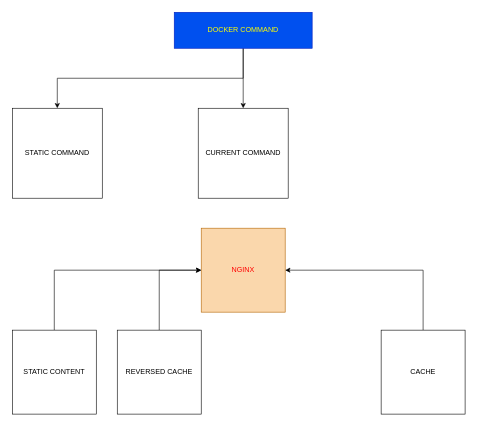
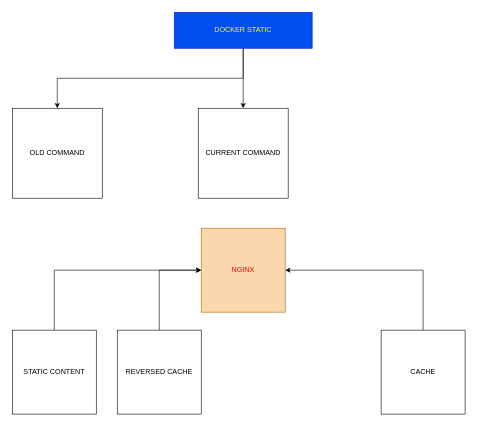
(243, 30) -> (243, 30)
(57, 153) -> (57, 153)
